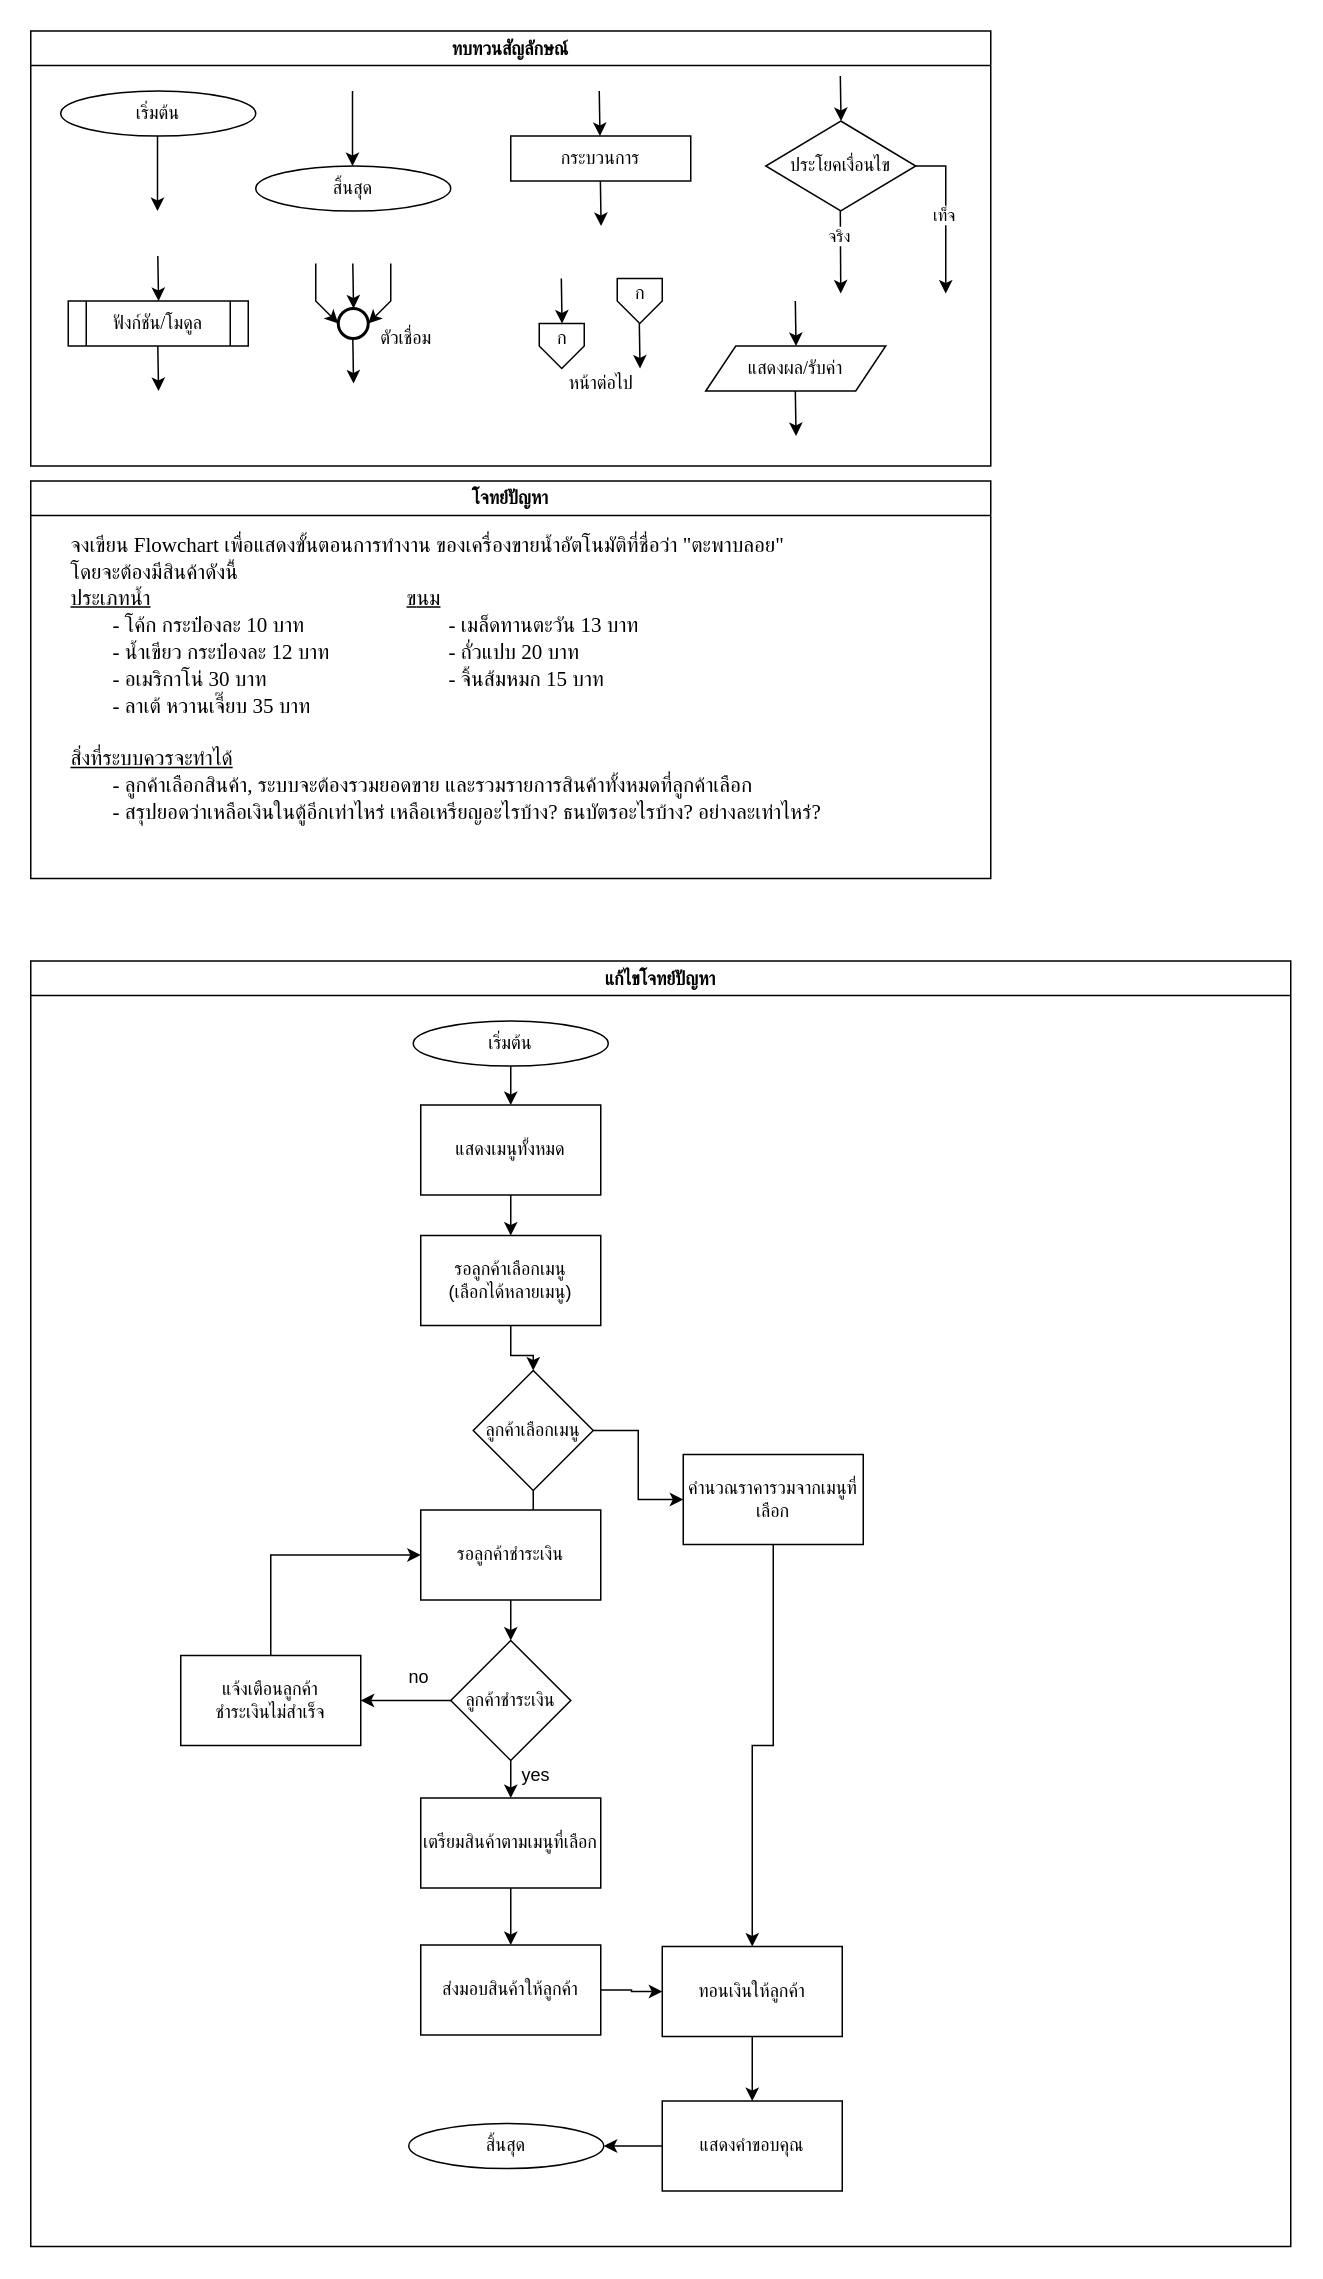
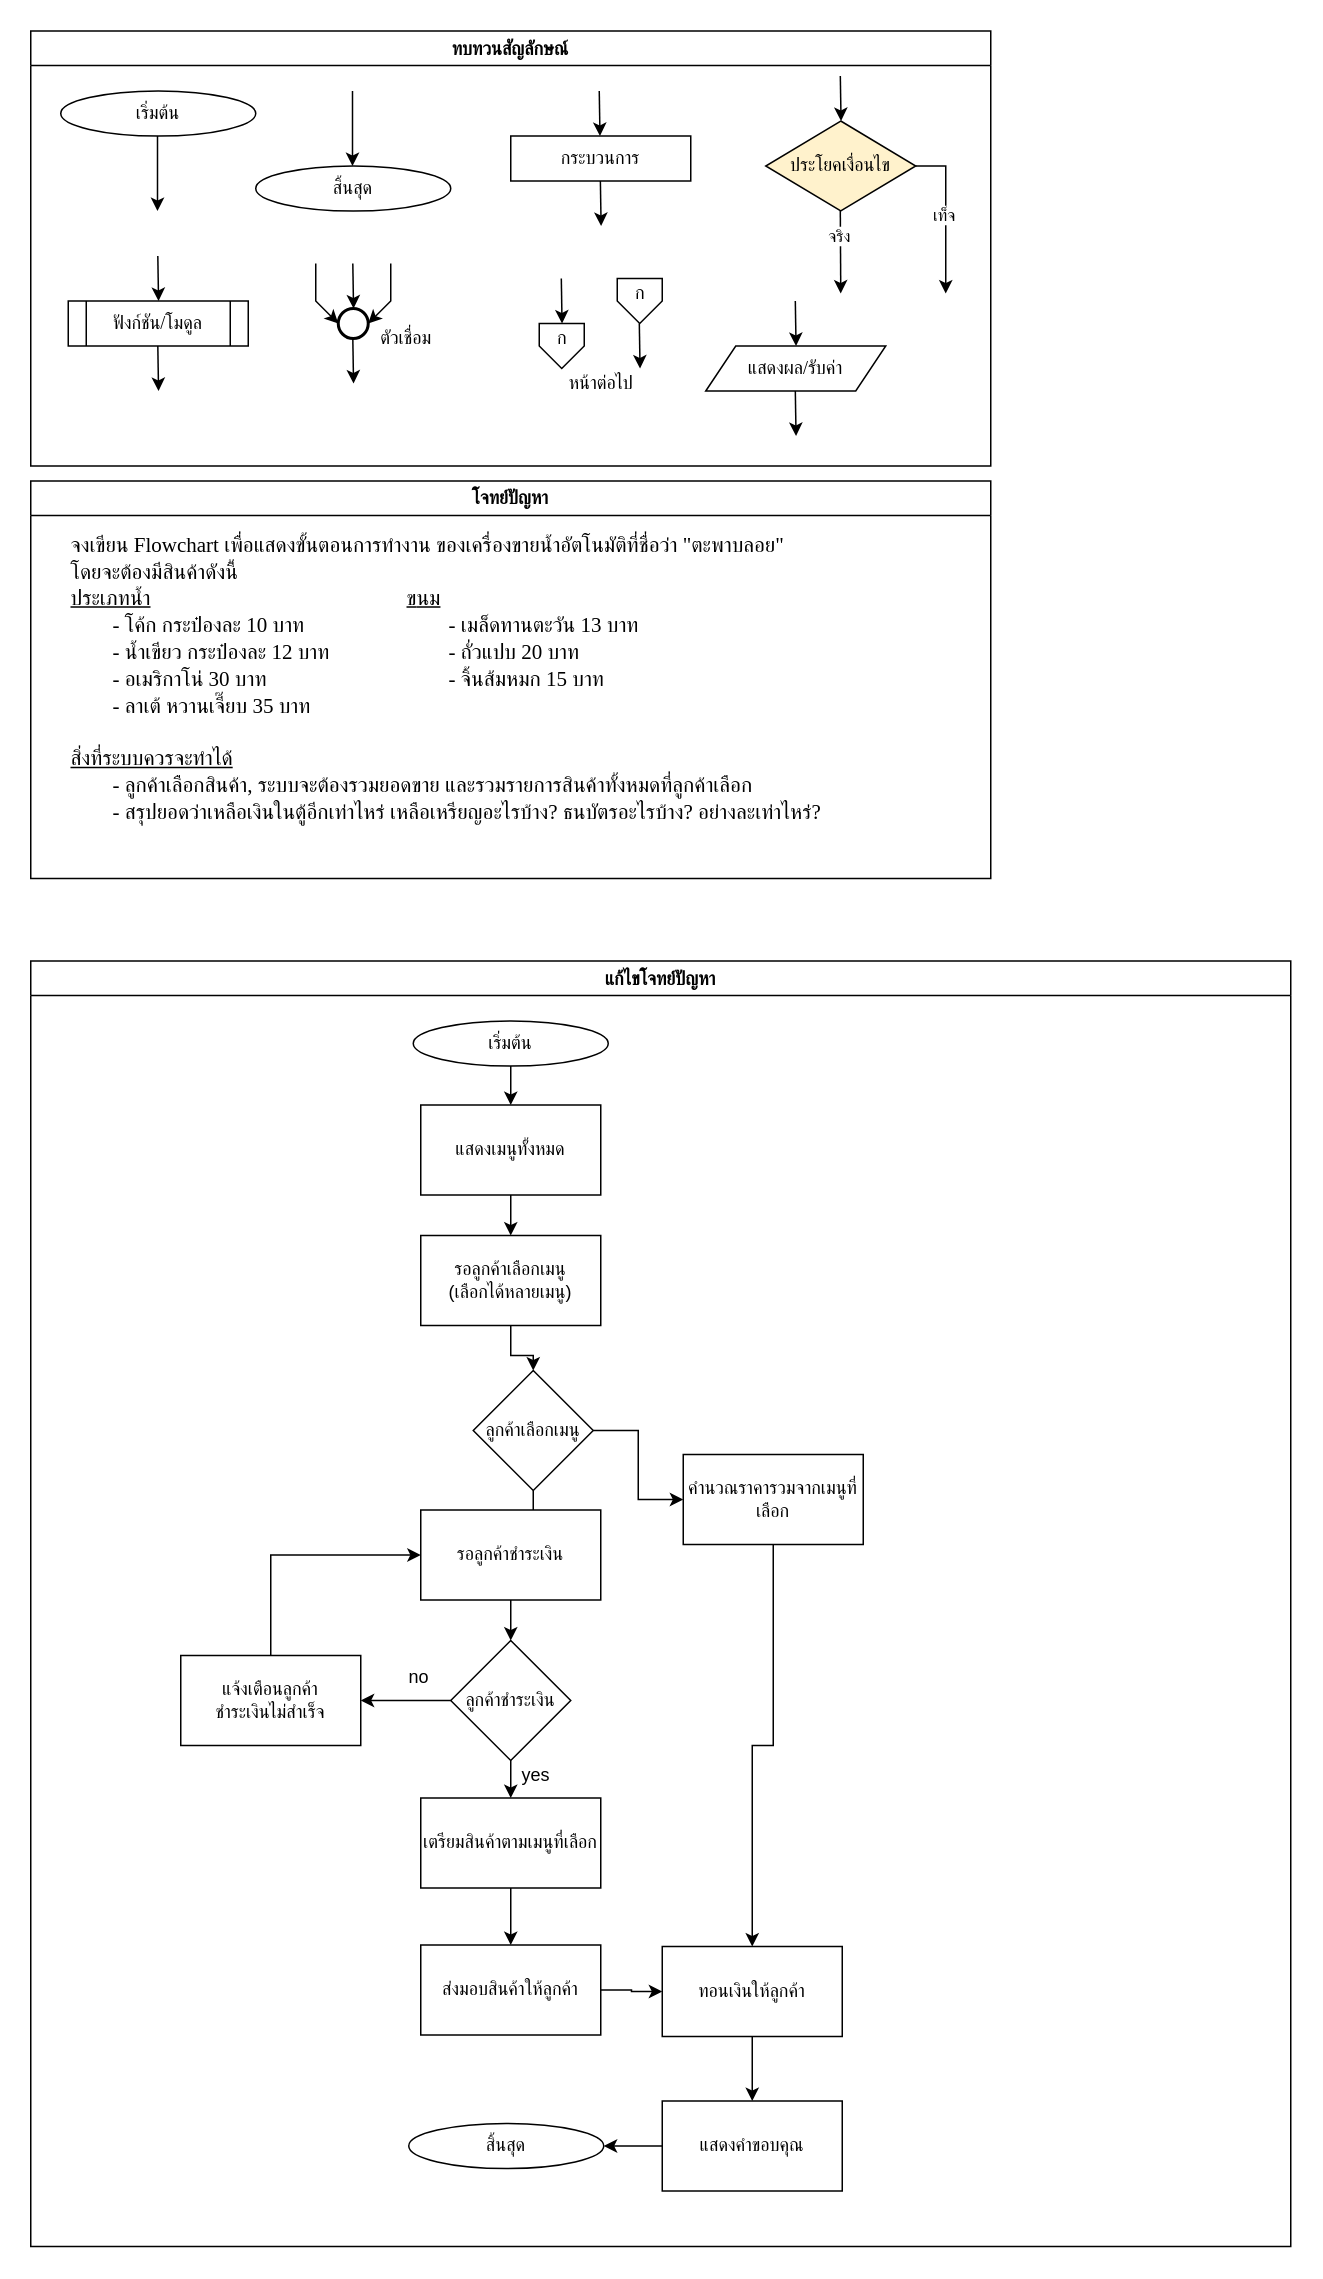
(841, 166) -> (841, 166)
